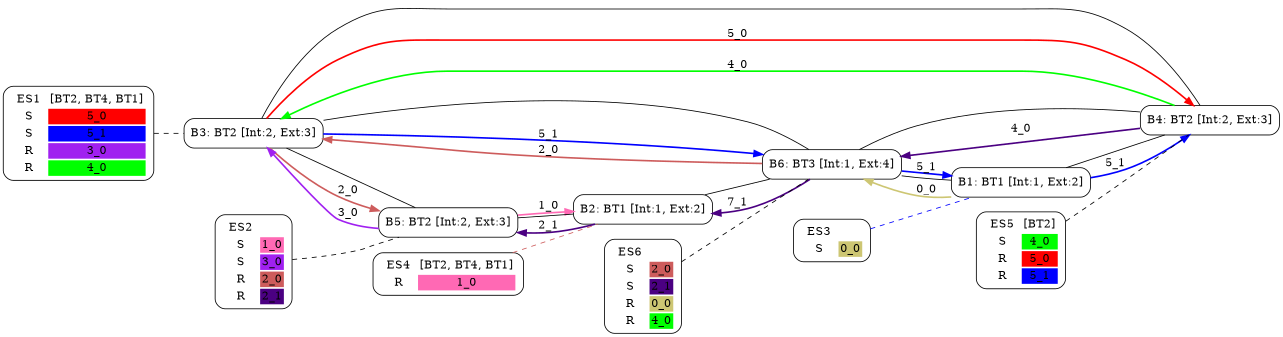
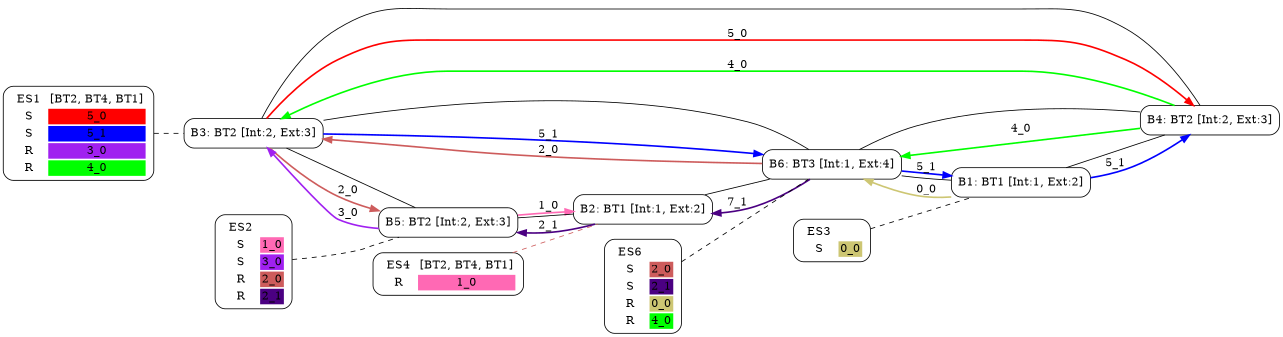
(1025, 142) -> (1025, 142)
(921, 213) -> (921, 213)
(1021, 250) -> none
